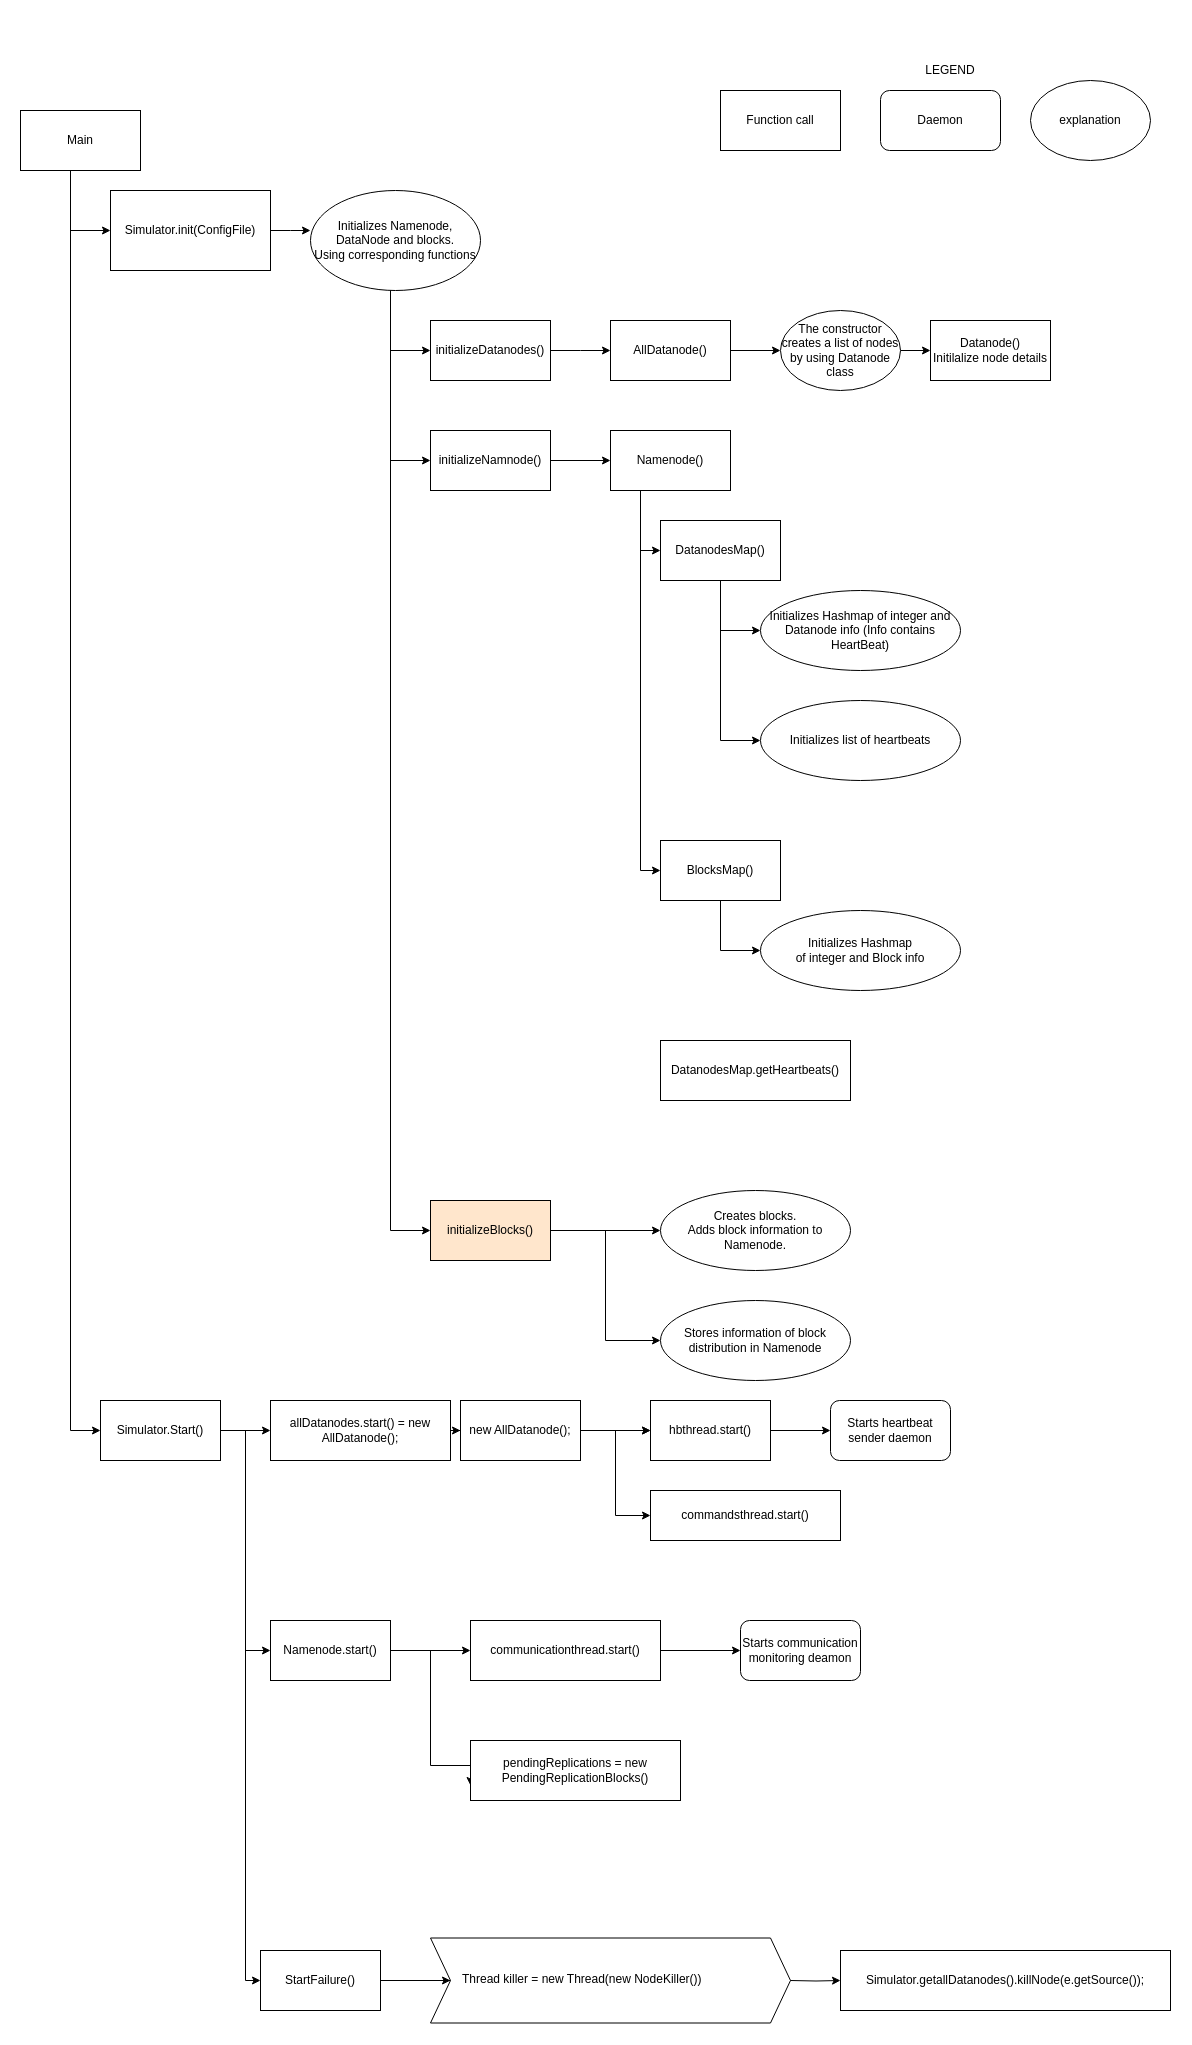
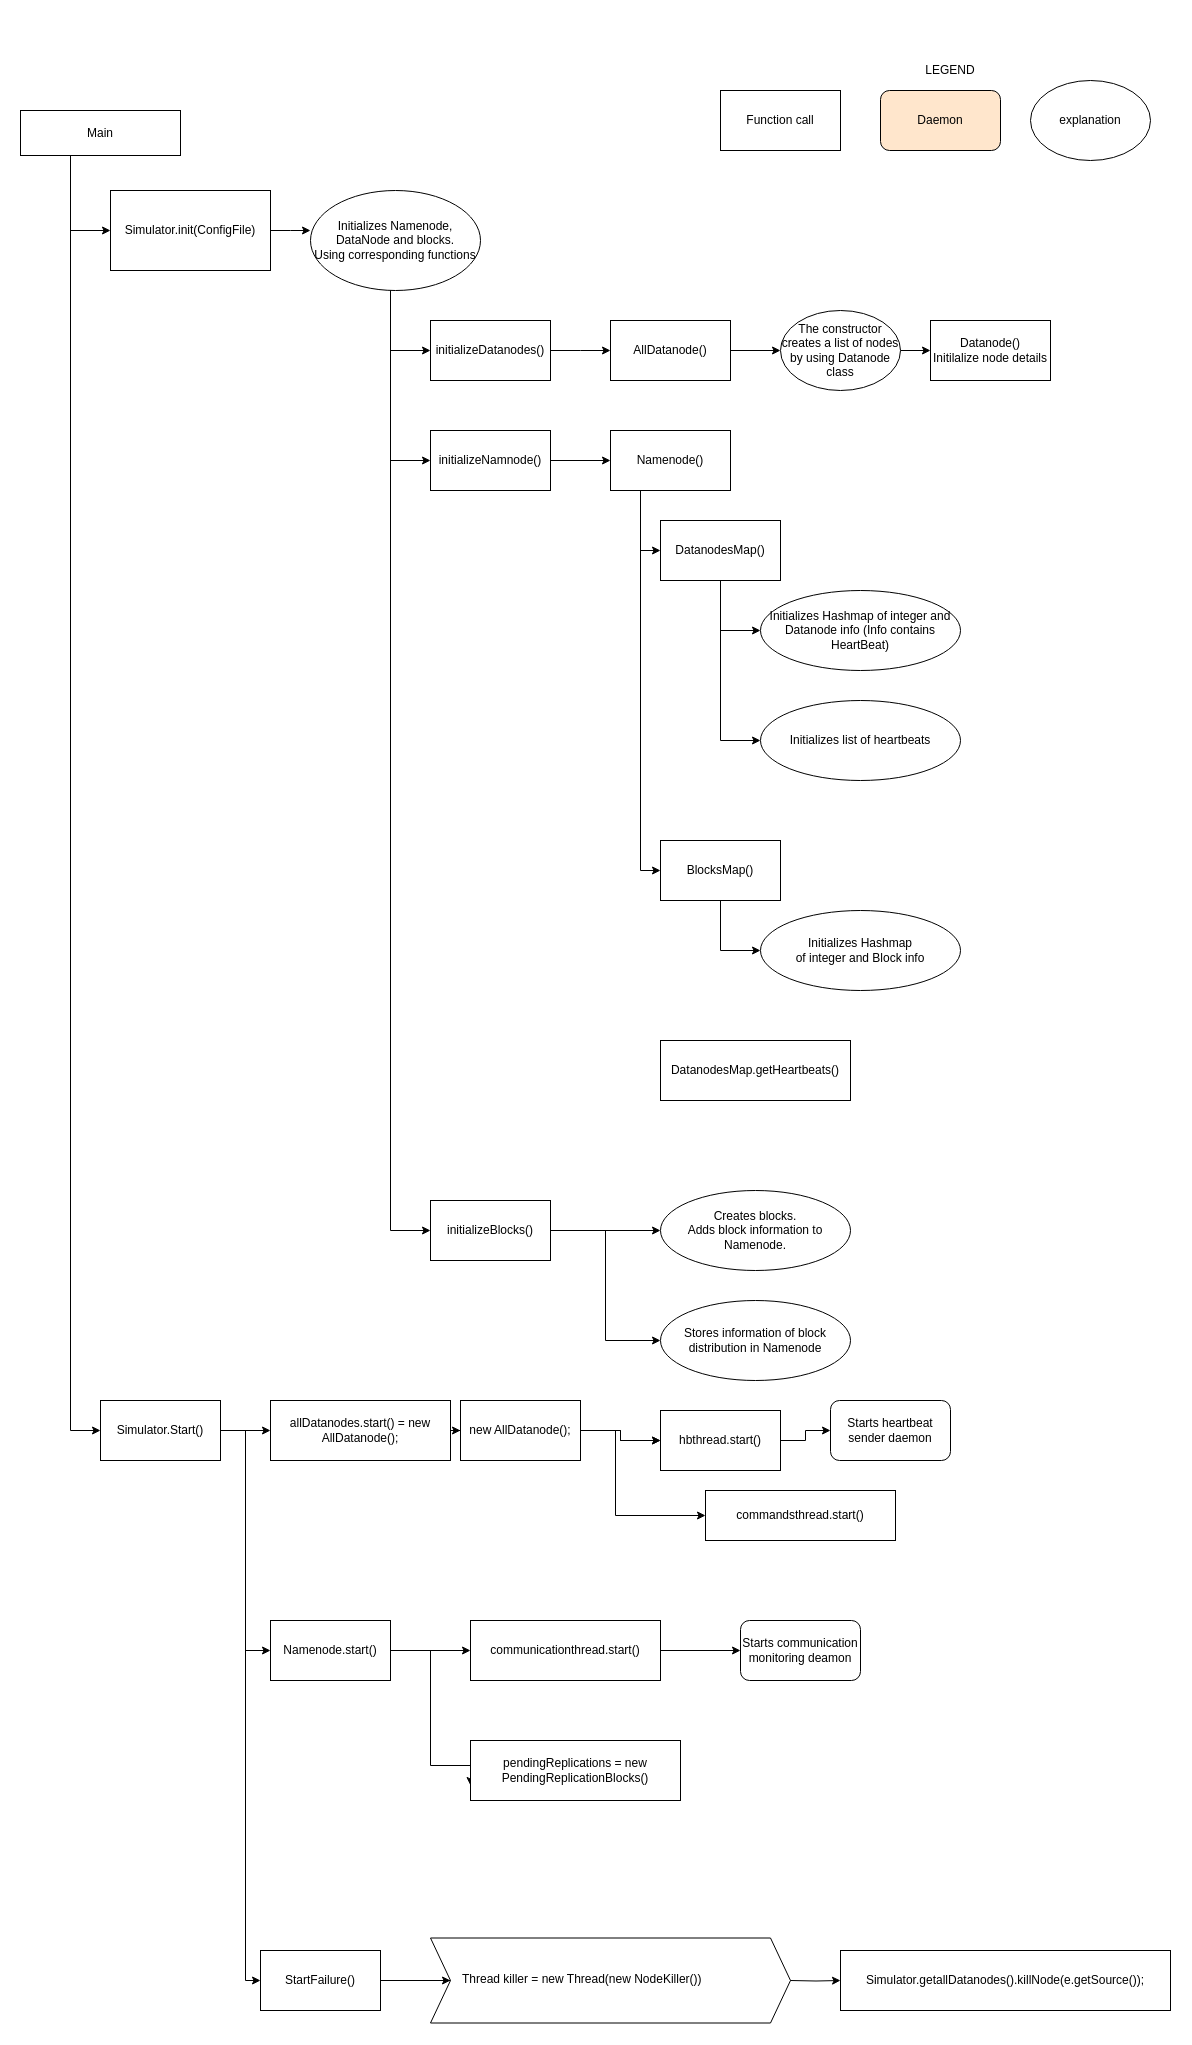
(941, 121) -> (941, 121)
(81, 141) -> (101, 133)
(491, 1231) -> (491, 1231)
(711, 1431) -> (721, 1441)
(746, 1516) -> (801, 1516)
